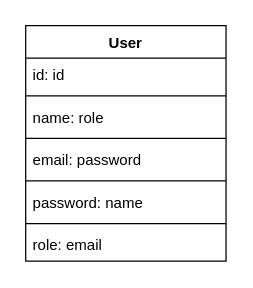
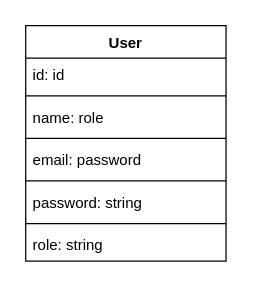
(87, 203) -> (94, 203)
(69, 245) -> (75, 245)
